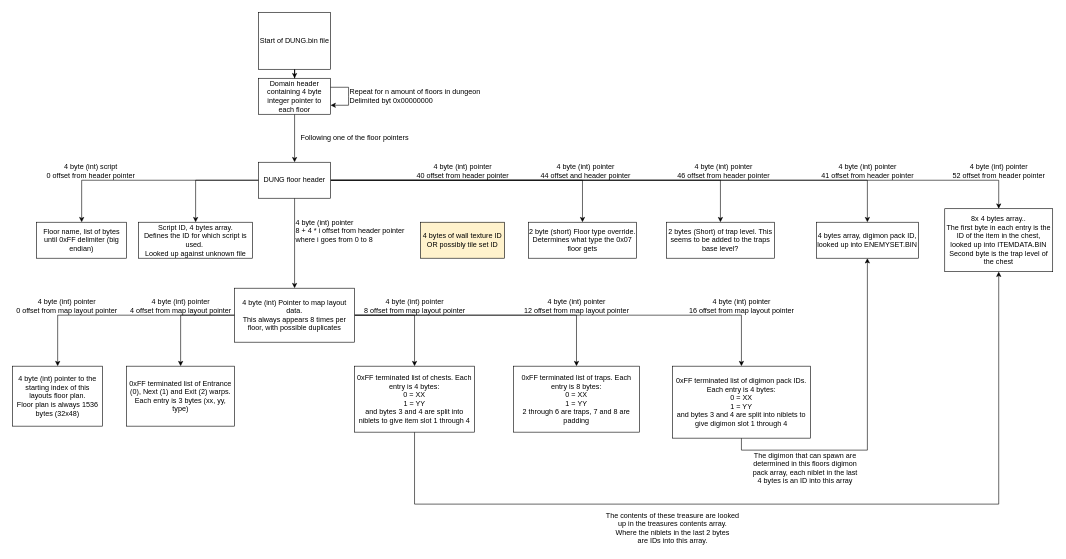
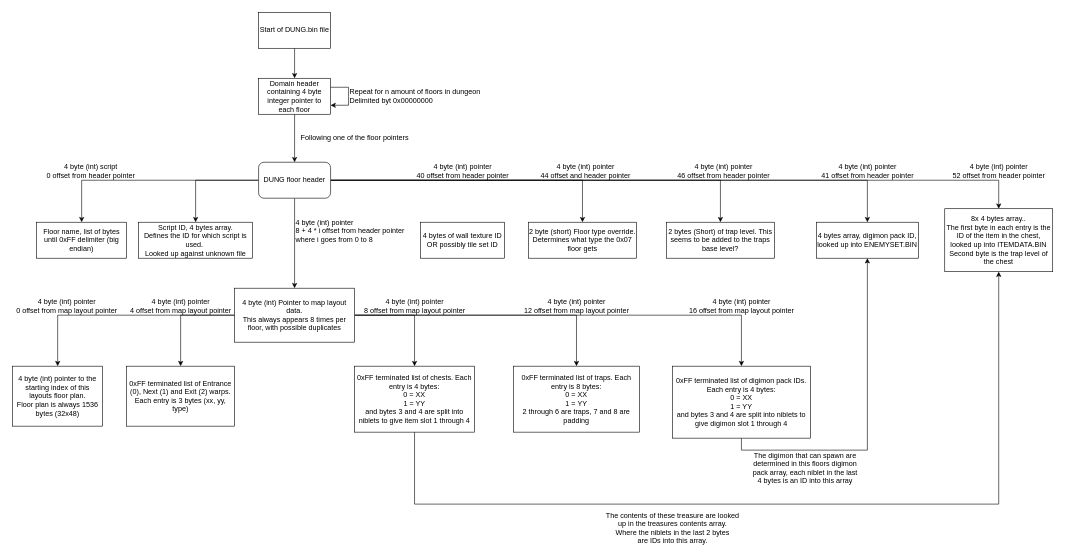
(294, 41) -> (294, 30)
(294, 180) -> (294, 180)
(462, 240) -> (462, 240)
